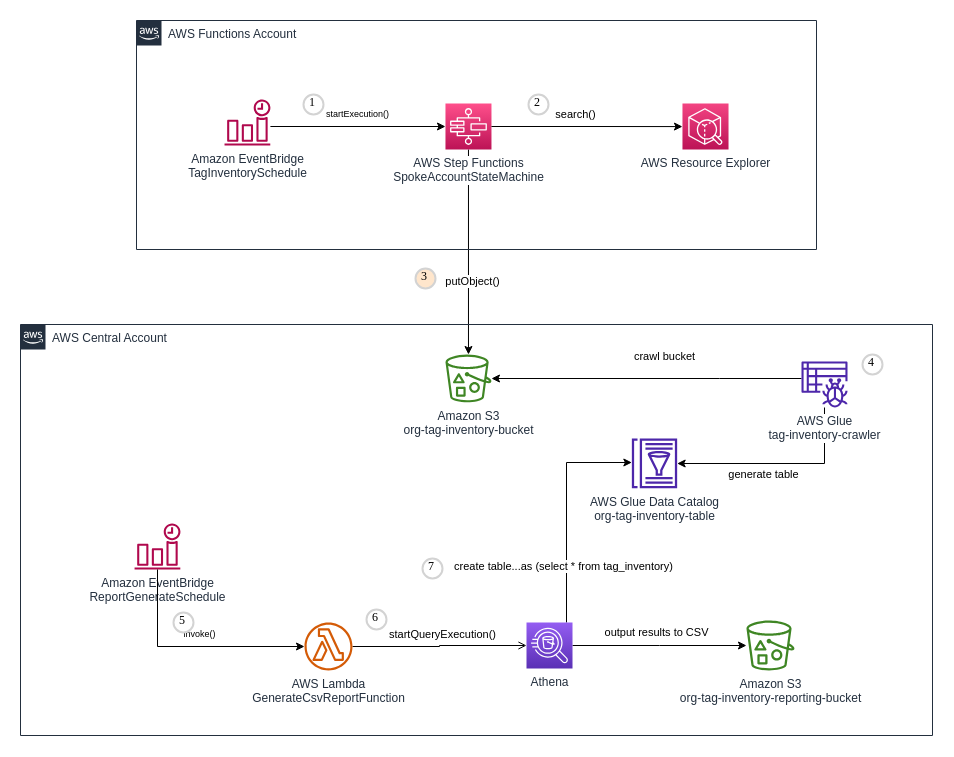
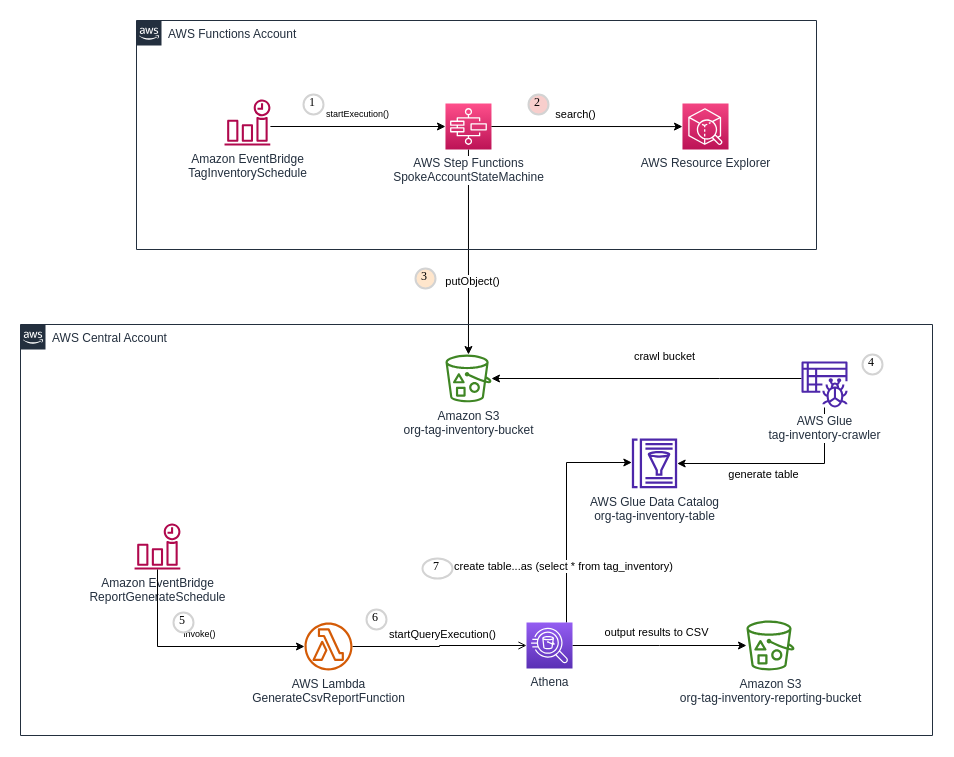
(539, 105) -> (539, 105)
(433, 569) -> (438, 569)
